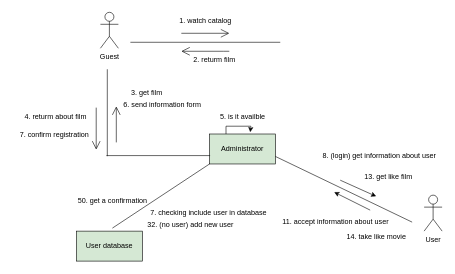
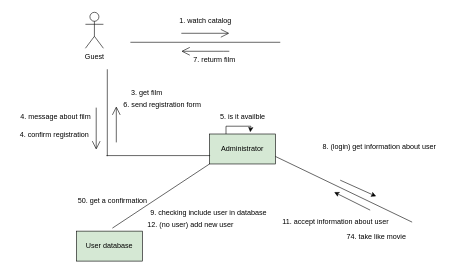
(110, 30) -> (95, 30)
(215, 60) -> (215, 60)
(163, 105) -> (163, 105)
(56, 117) -> (56, 117)
(55, 135) -> (55, 135)
(380, 156) -> (380, 147)
(389, 177) -> none
(209, 213) -> (209, 213)
(434, 213) -> none
(191, 225) -> (191, 225)
(377, 237) -> (377, 237)
